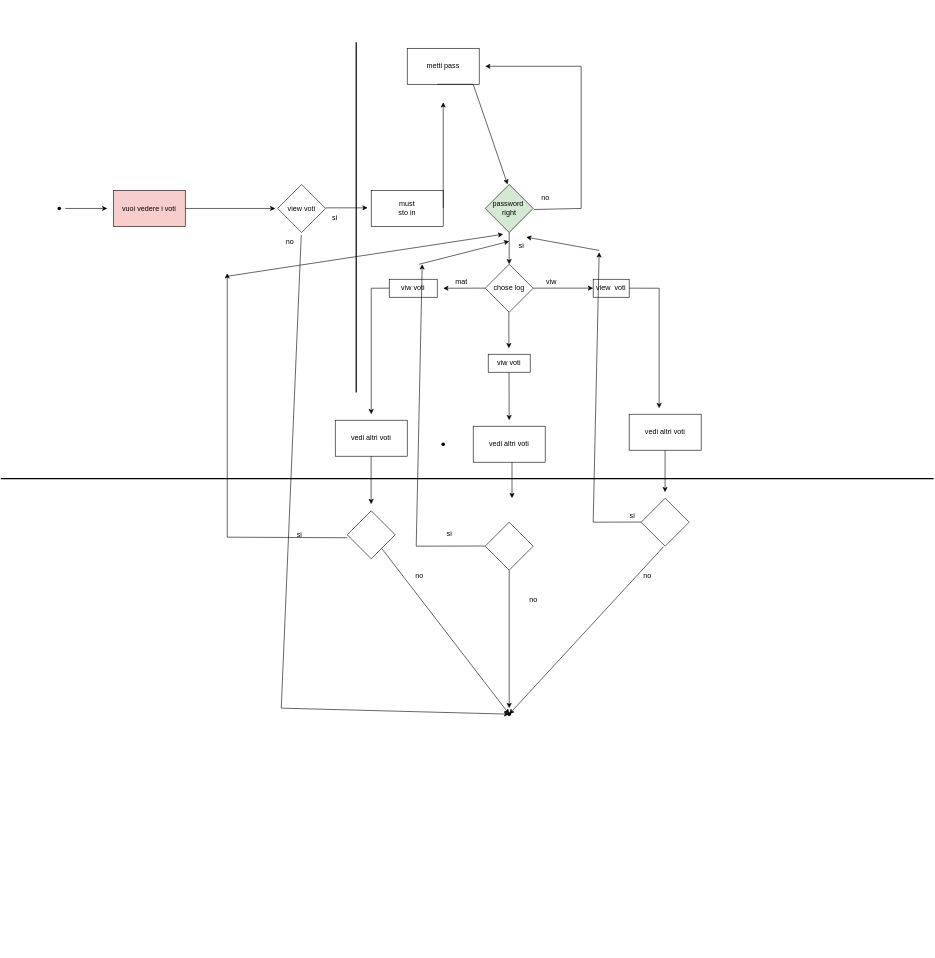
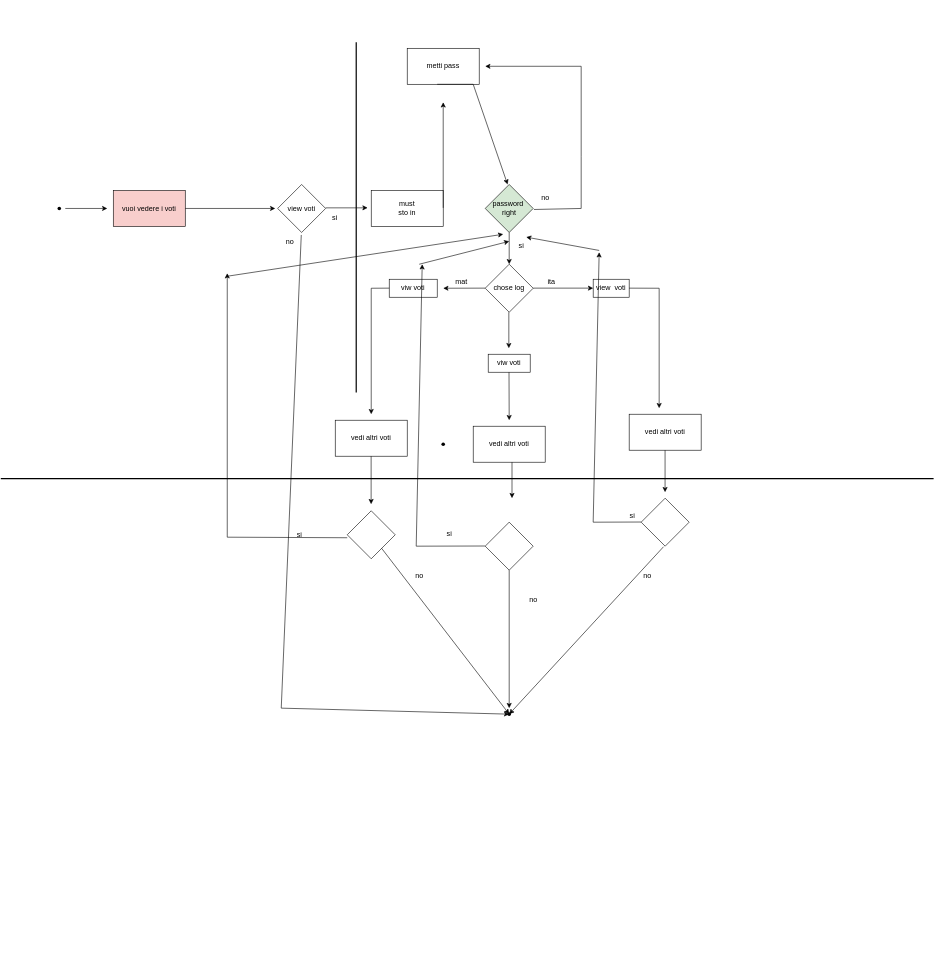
(551, 282) -> (551, 282)
